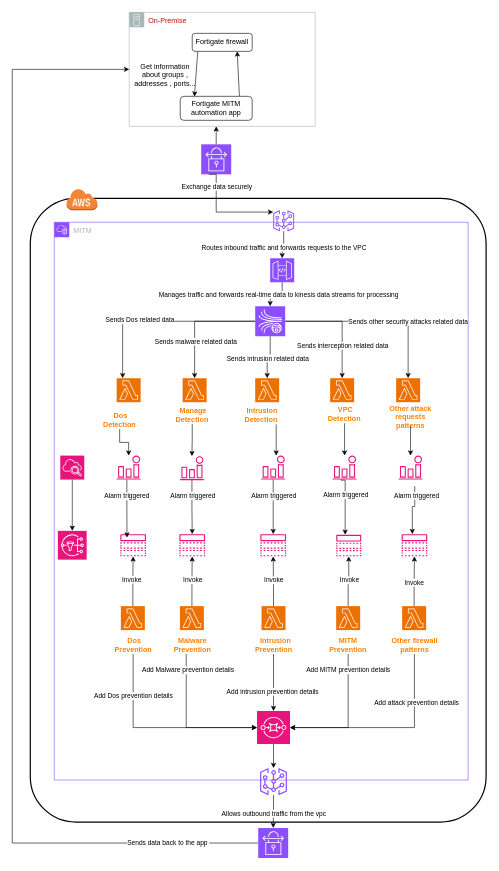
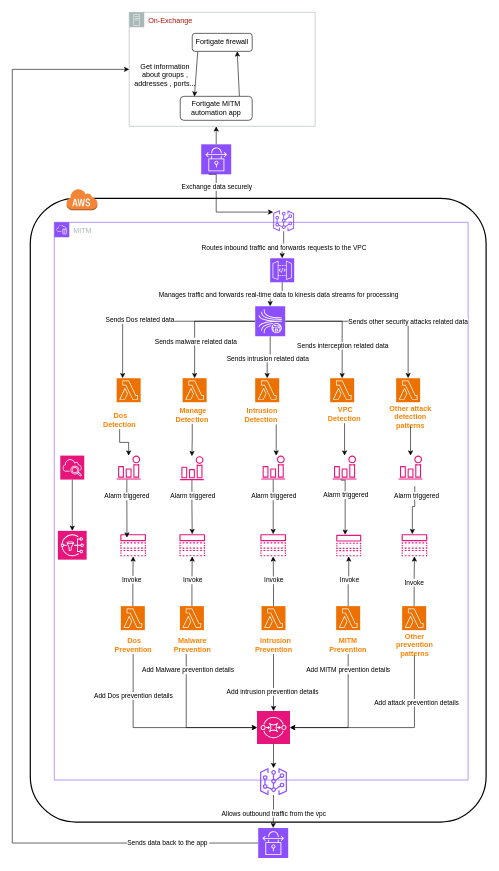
(168, 21) -> (171, 21)
(411, 417) -> (411, 417)
(415, 645) -> (415, 645)
